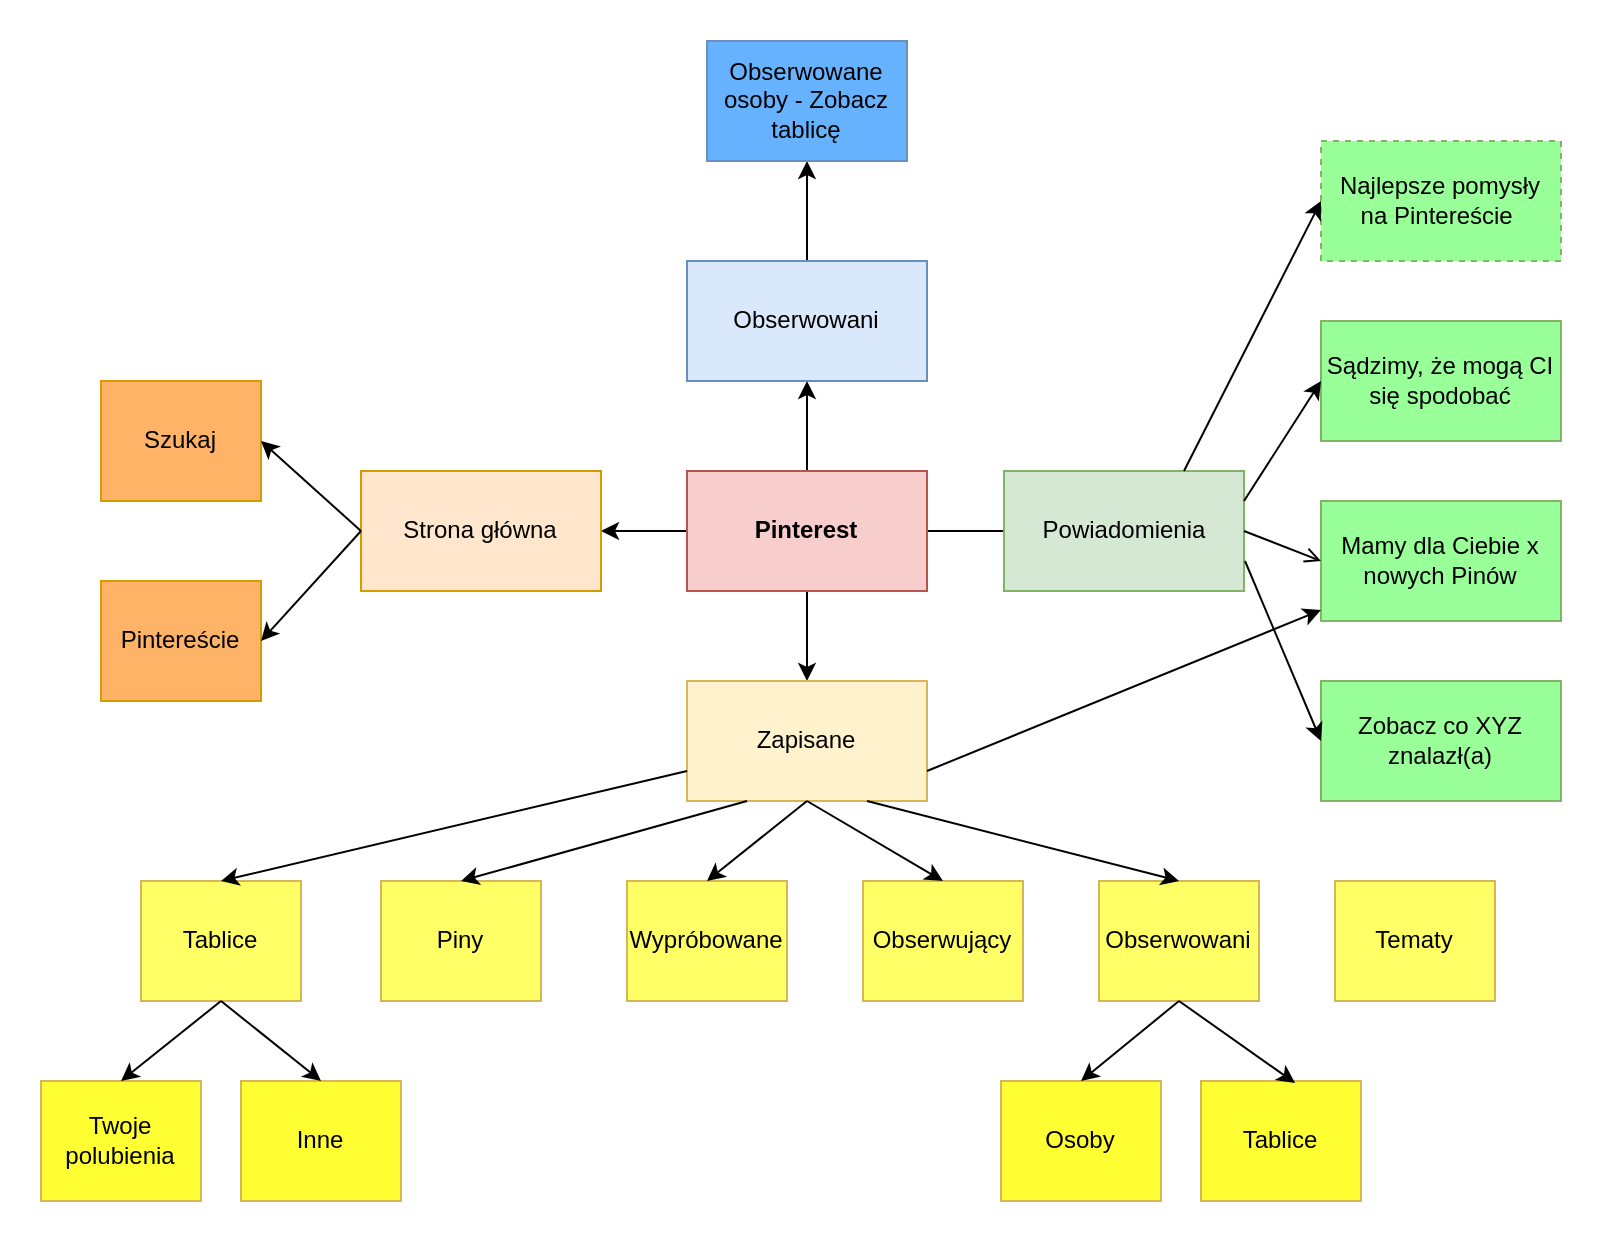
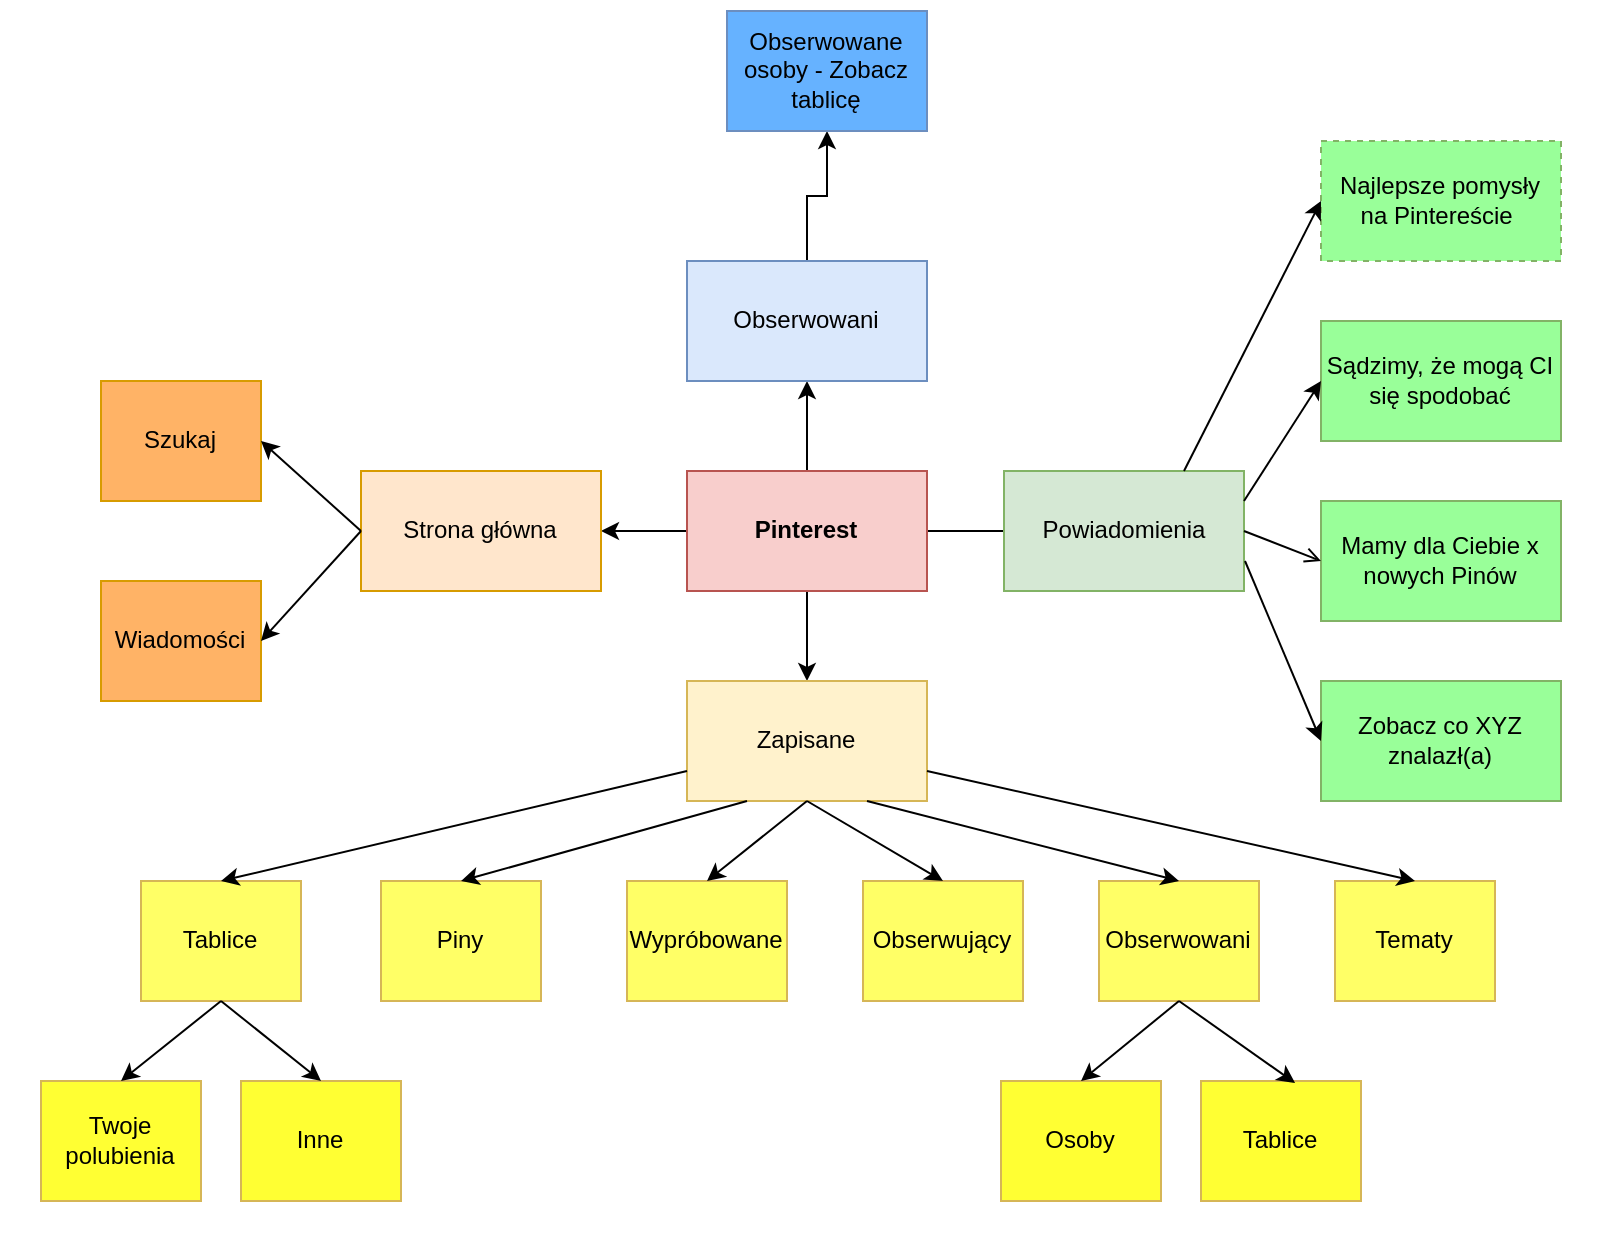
(807, 101) -> (827, 71)
(181, 641) -> (181, 641)
(1118, 693) -> (1164, 824)
